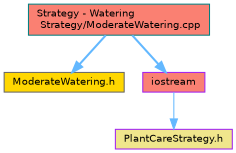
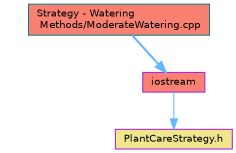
(119, 20) -> (119, 20)
(64, 82) -> none
